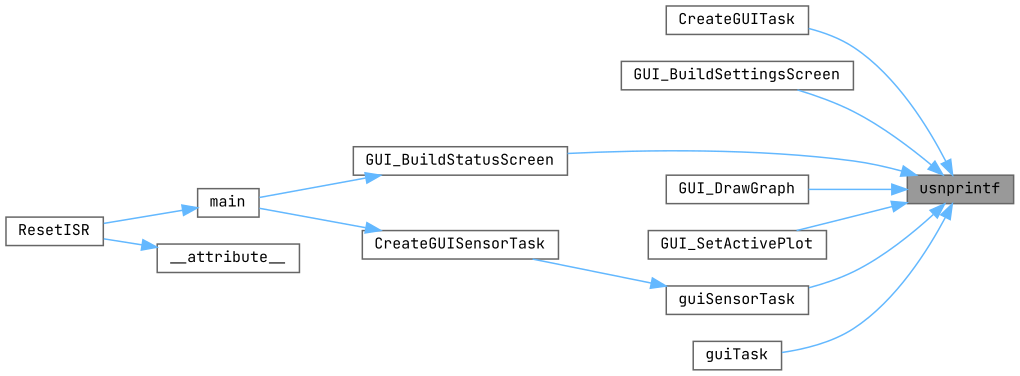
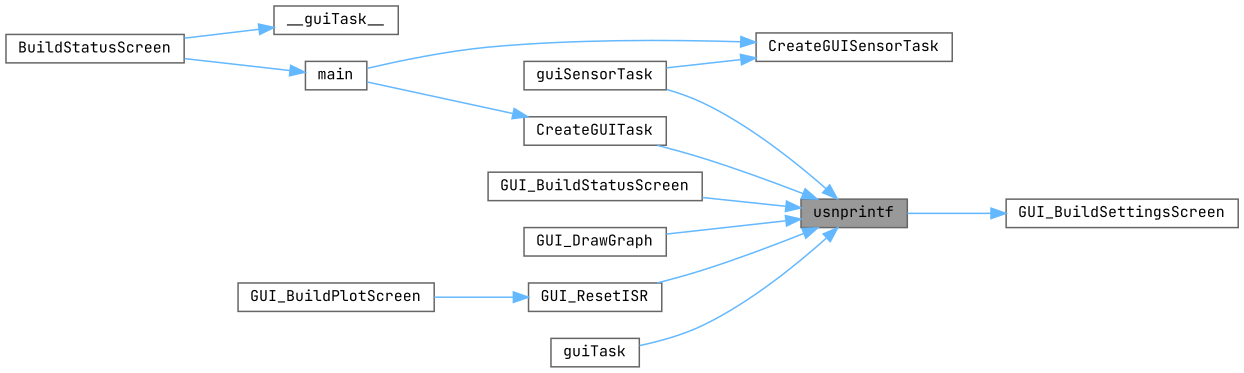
(869, 120) -> (949, 213)
(313, 188) -> (440, 98)
(55, 231) -> (95, 49)
(737, 245) -> (595, 297)
(228, 258) -> (336, 20)
(592, 271) -> (703, 64)
none -> (336, 297)
